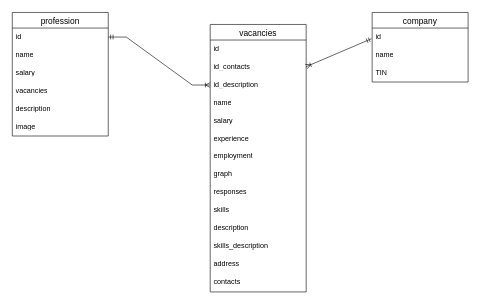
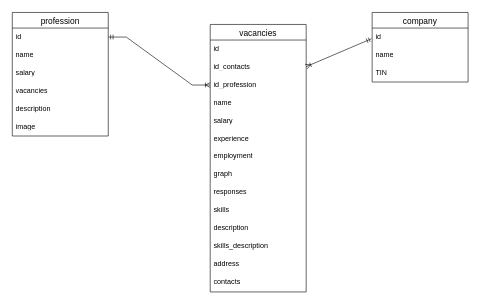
(239, 84) -> (238, 84)
